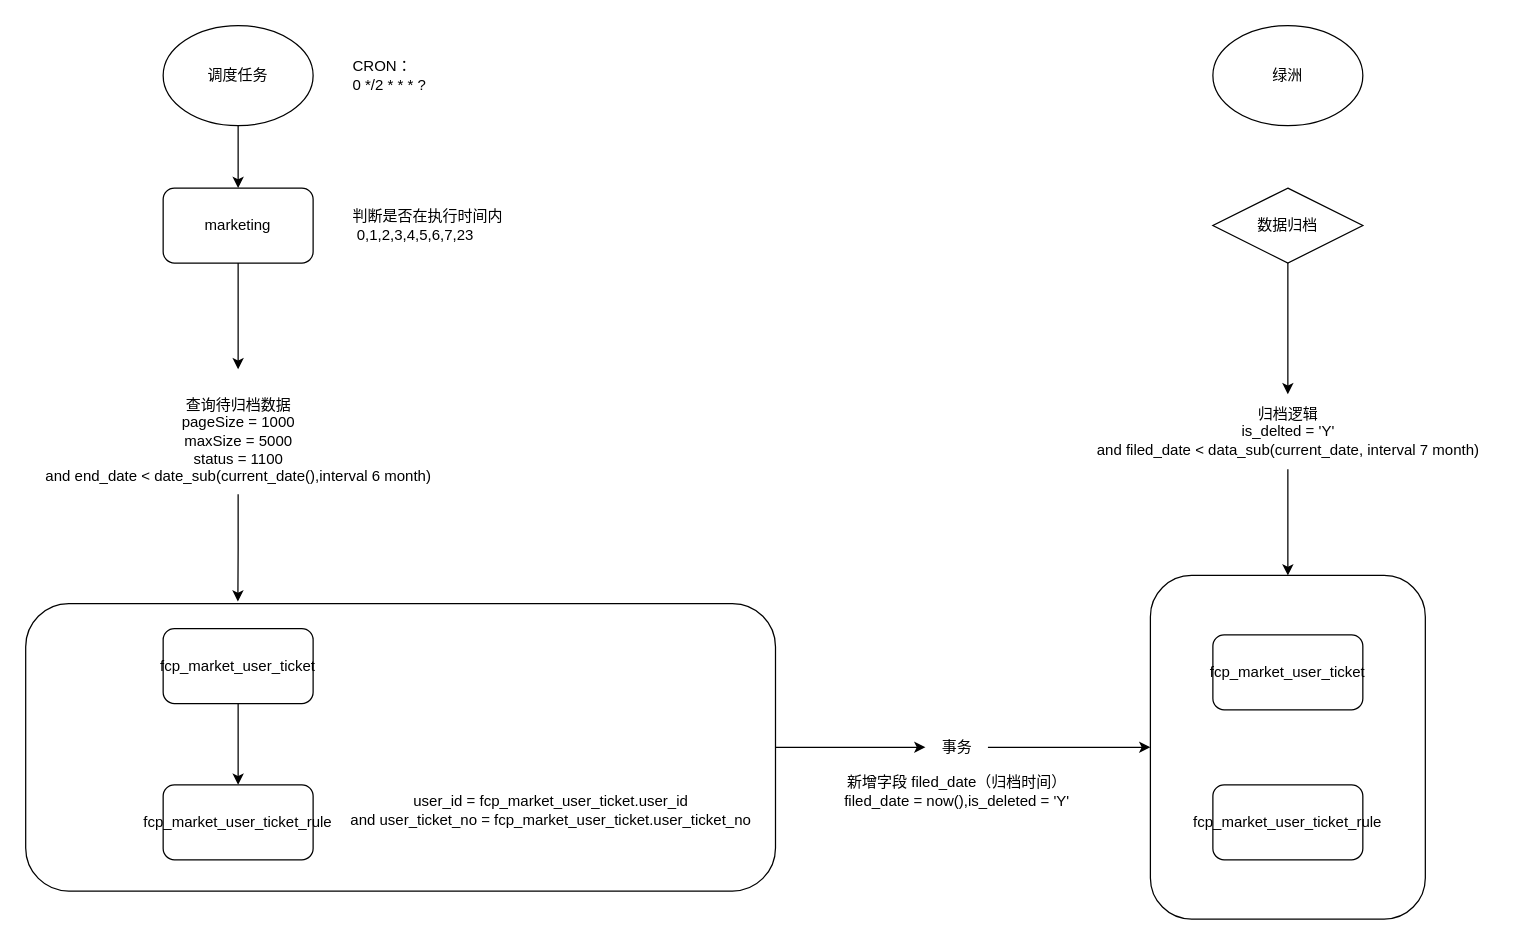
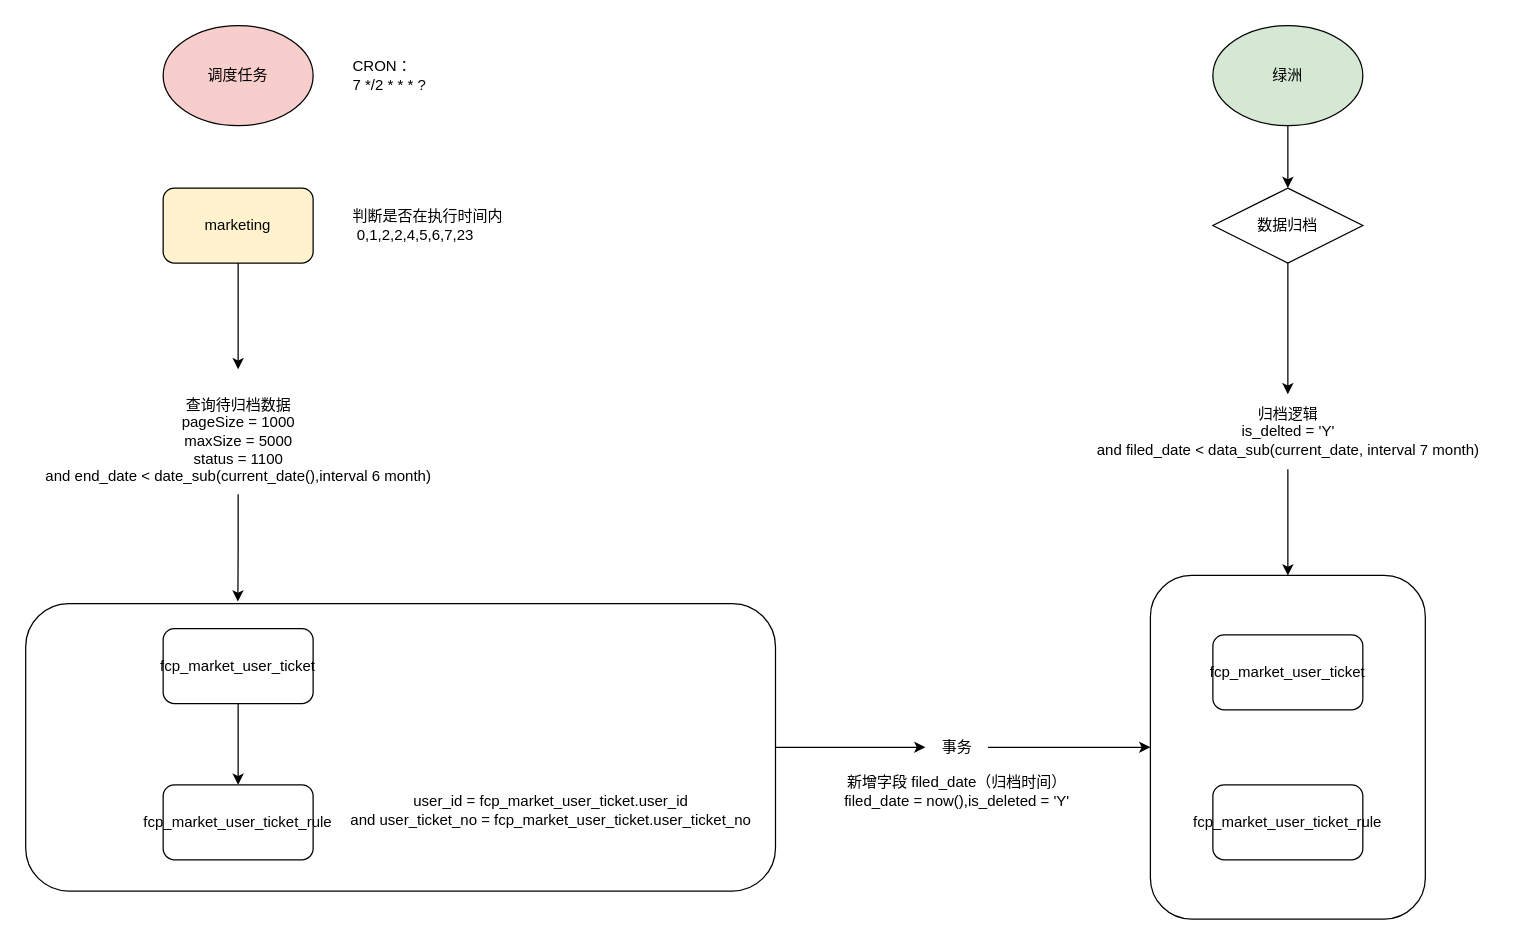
(238, 76) -> (238, 76)
(398, 76) -> (398, 76)
(1288, 76) -> (1288, 76)
(238, 153) -> none
none -> (1288, 153)
(238, 226) -> (238, 226)
(428, 226) -> (428, 226)
